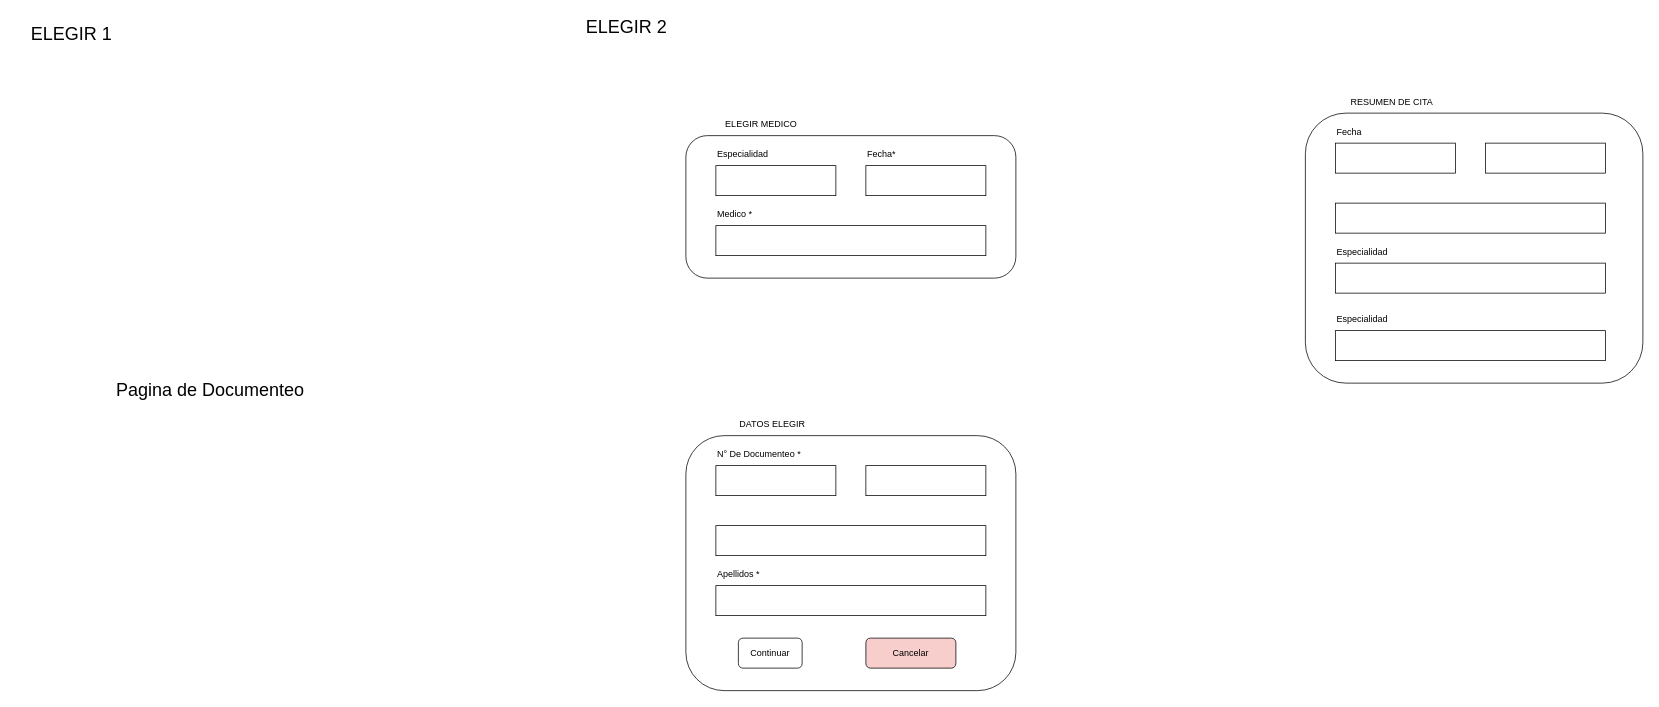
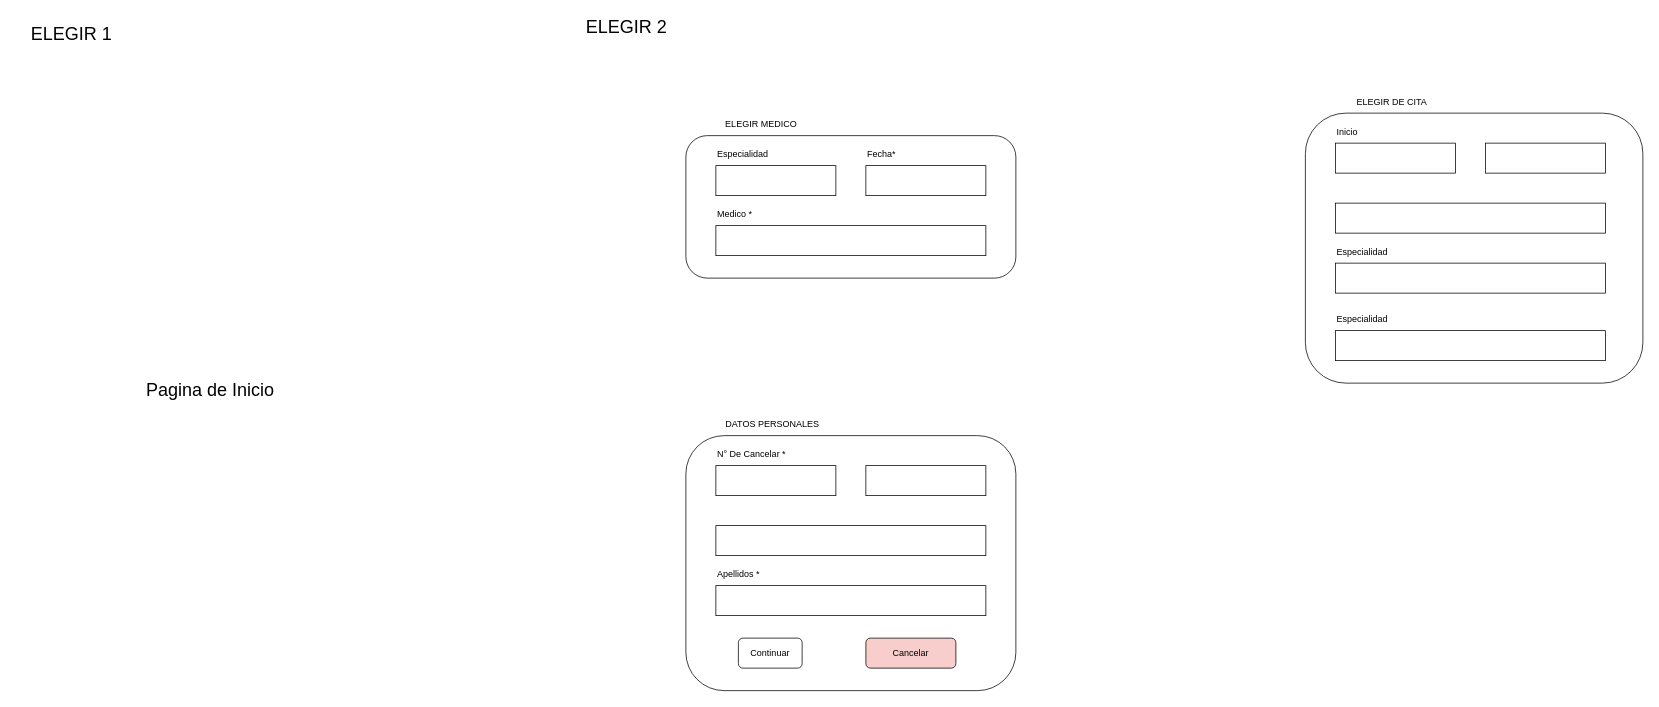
(1392, 102) -> (1392, 102)
(1349, 132) -> (1350, 132)
(210, 390) -> (210, 390)
(773, 424) -> (773, 424)
(759, 454) -> (753, 454)
